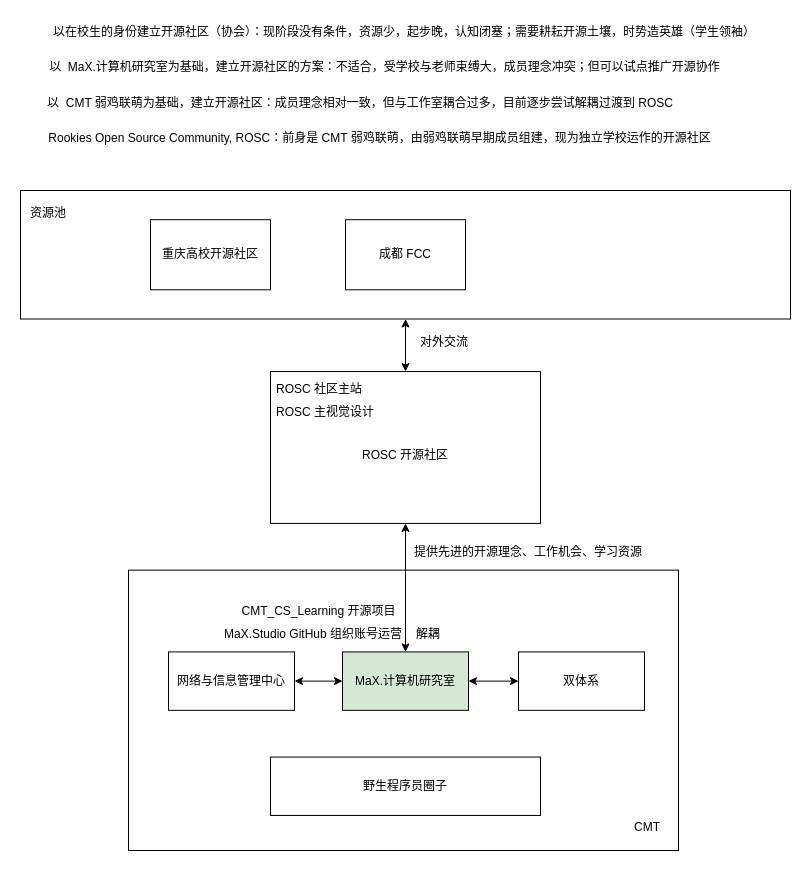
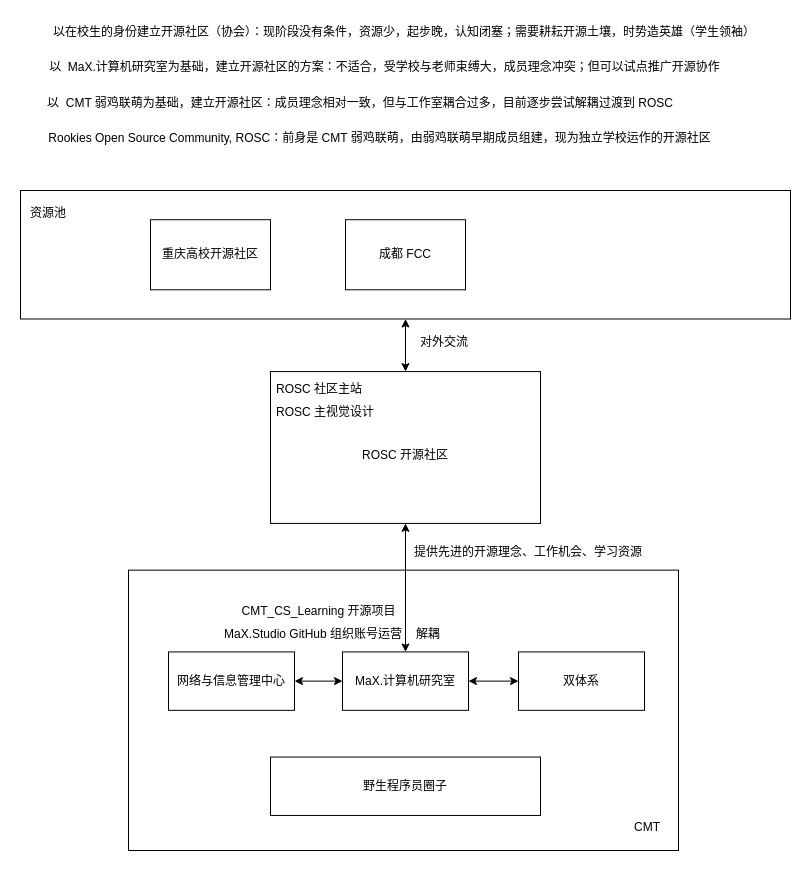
(406, 681) -> (406, 681)
